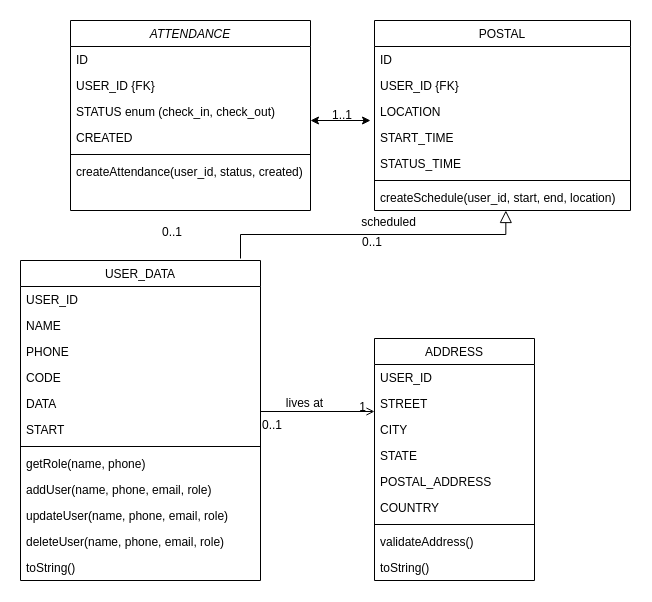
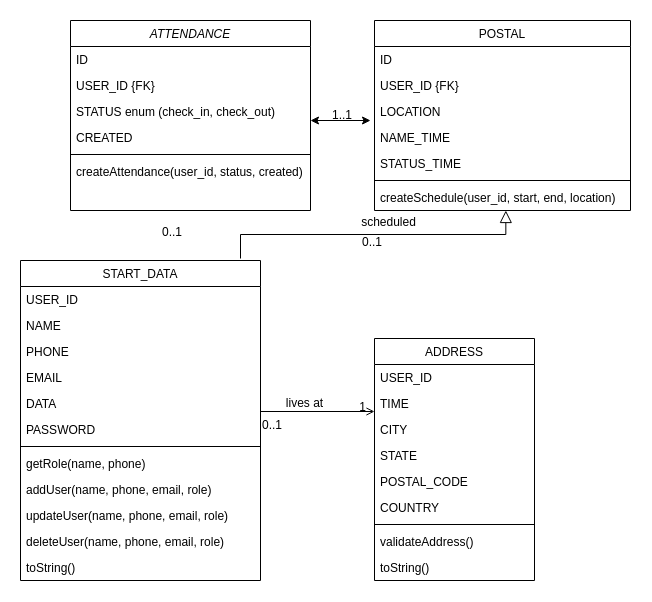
(414, 138) -> (410, 138)
(140, 274) -> (140, 274)
(39, 378) -> (43, 378)
(400, 404) -> (393, 404)
(43, 430) -> (53, 430)
(427, 482) -> (417, 482)
